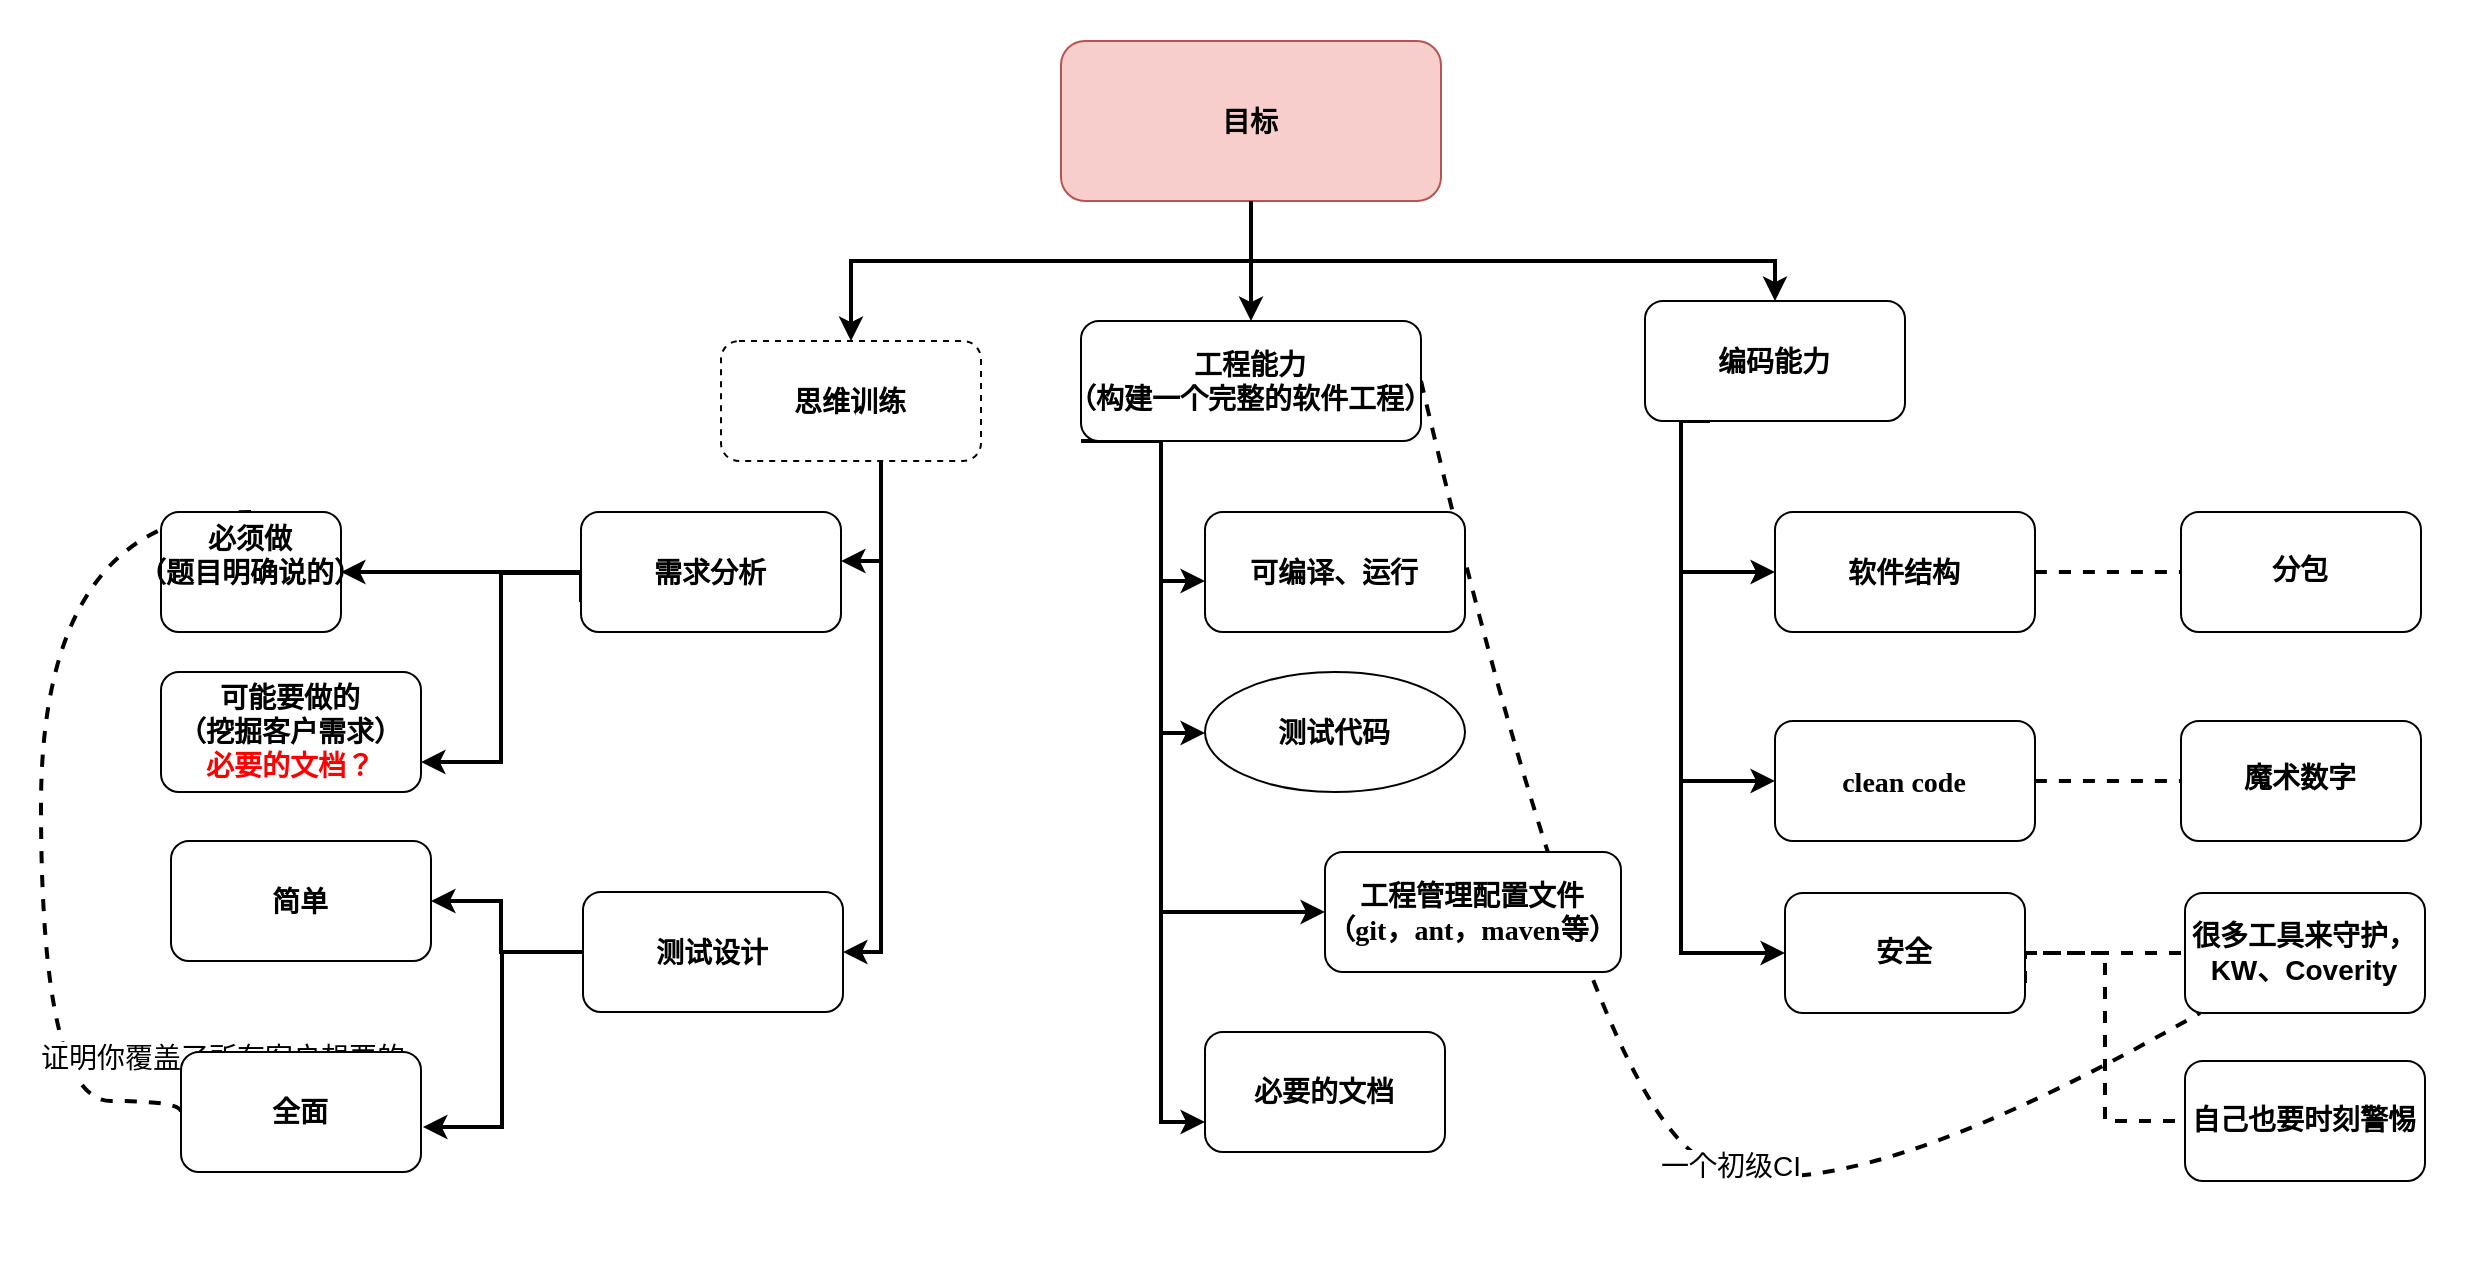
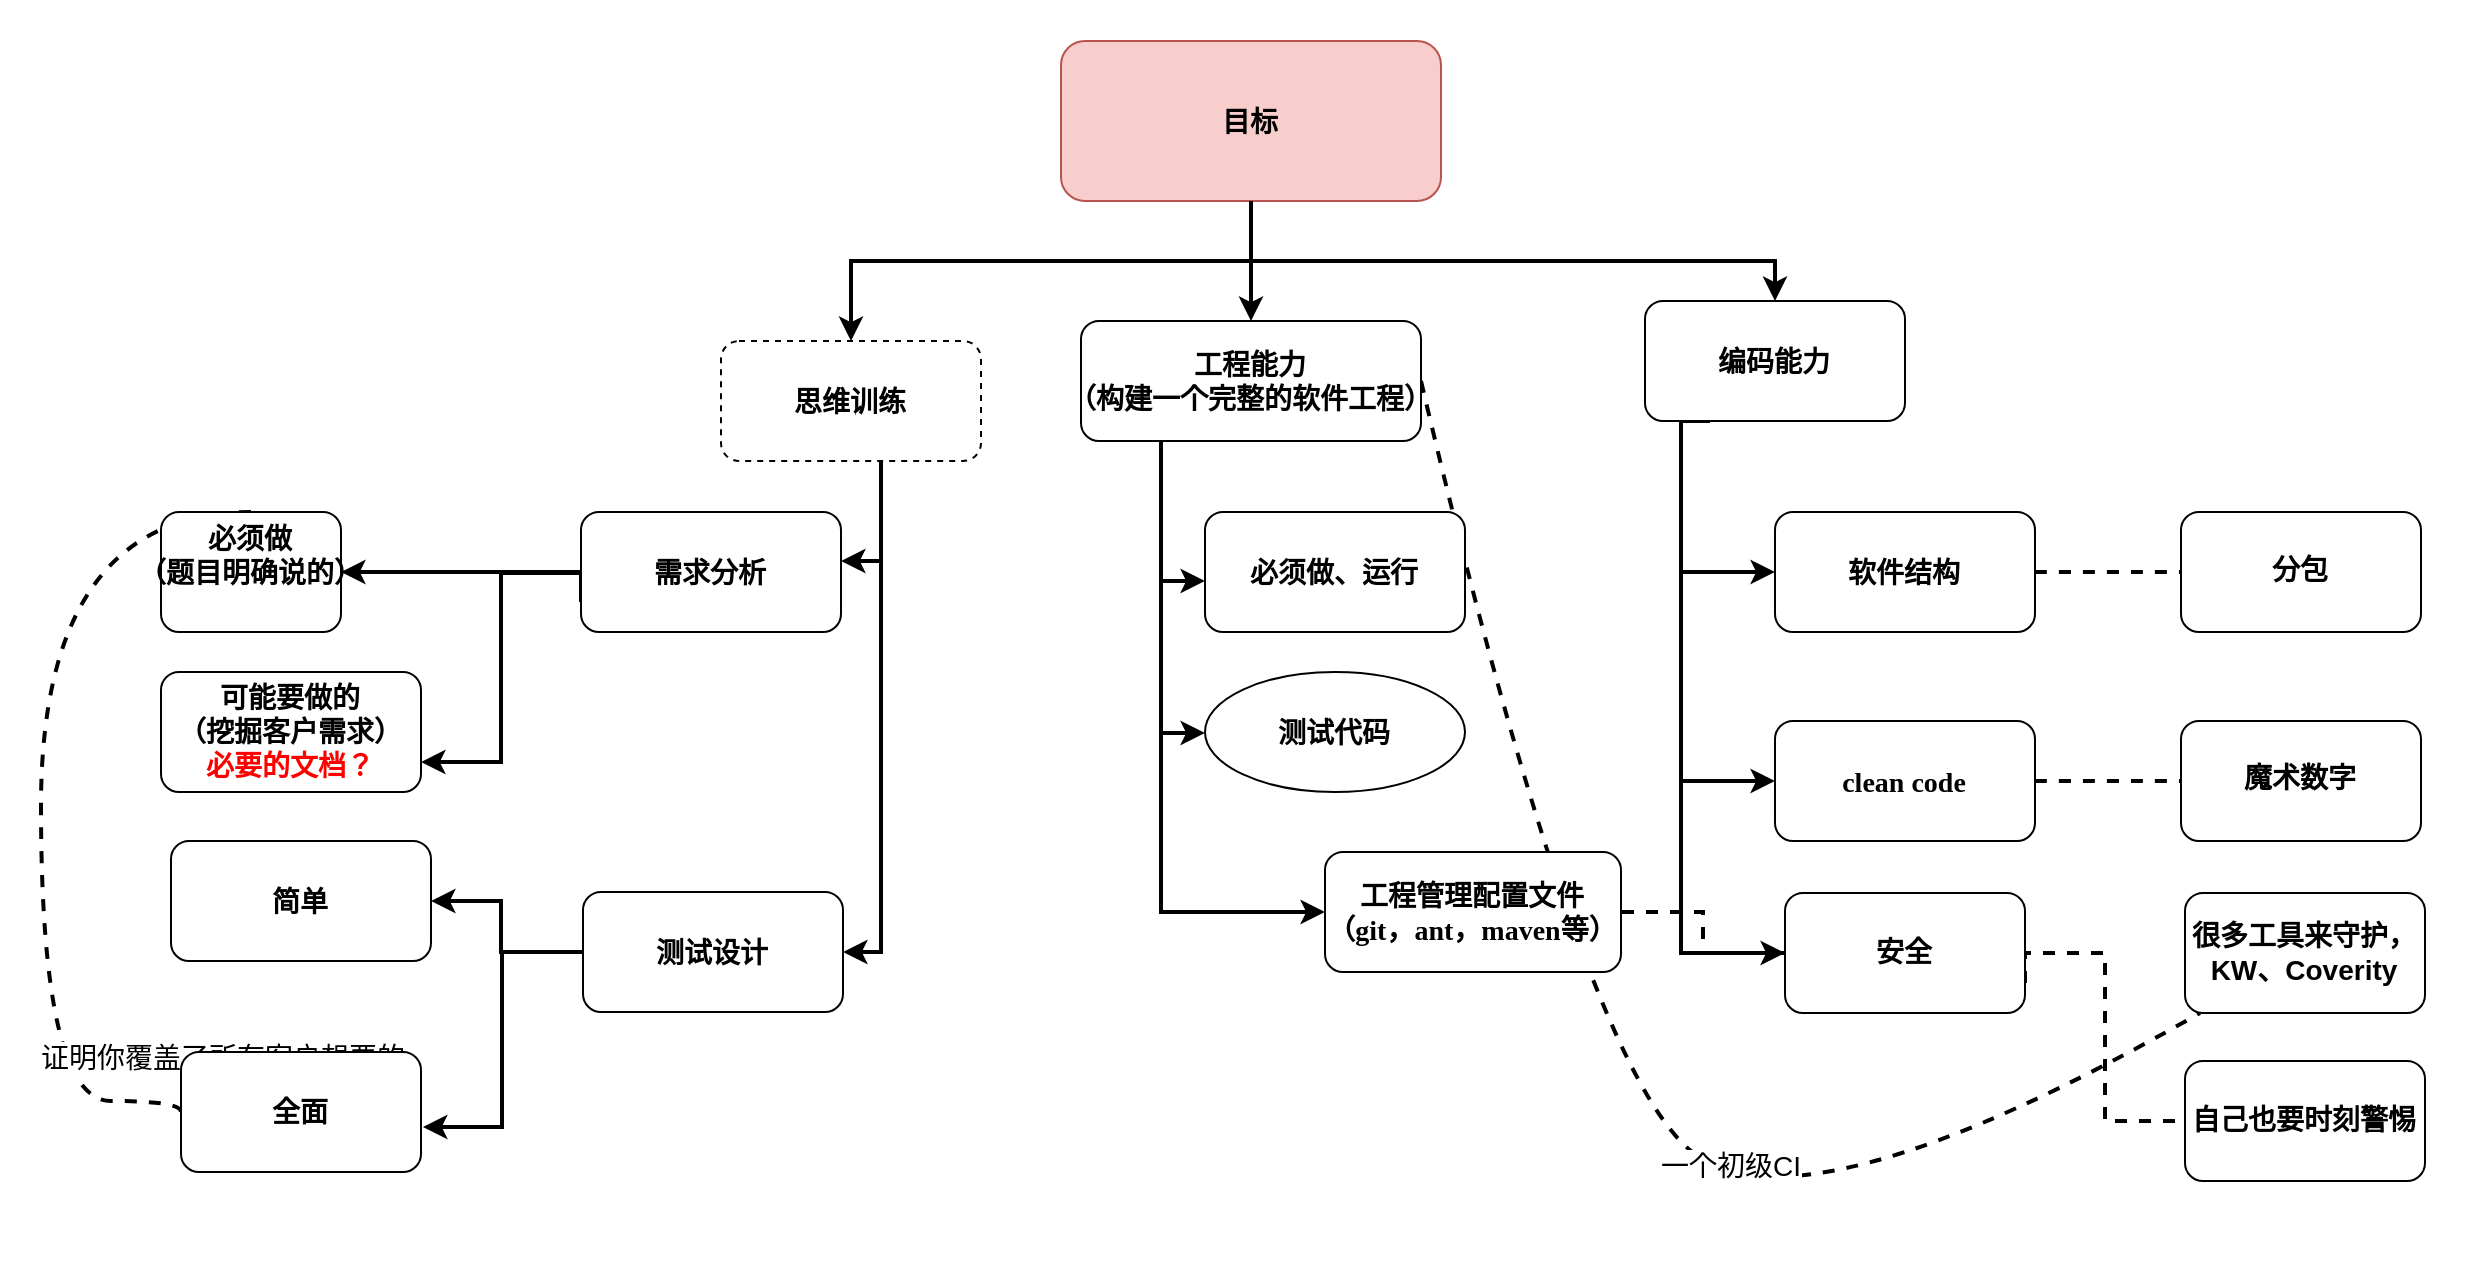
(1334, 574) -> (1334, 574)
(2126, 953) -> (1703, 933)
(1161, 1032) -> none
(1325, 1092) -> none
